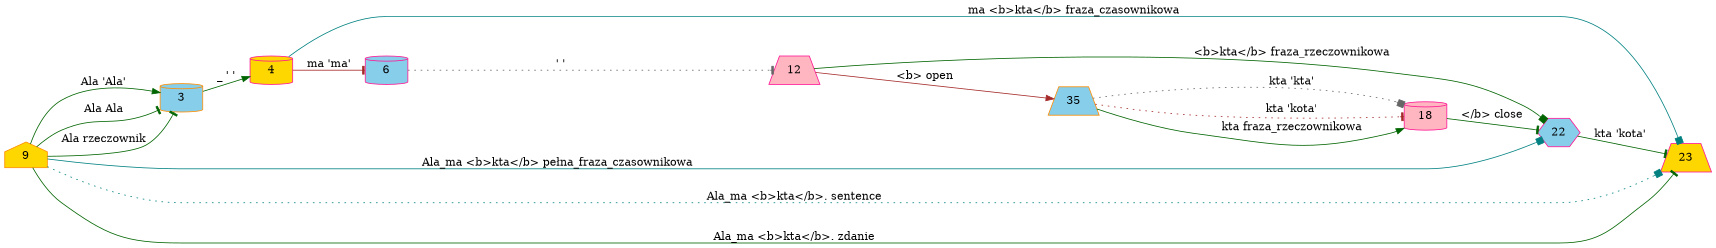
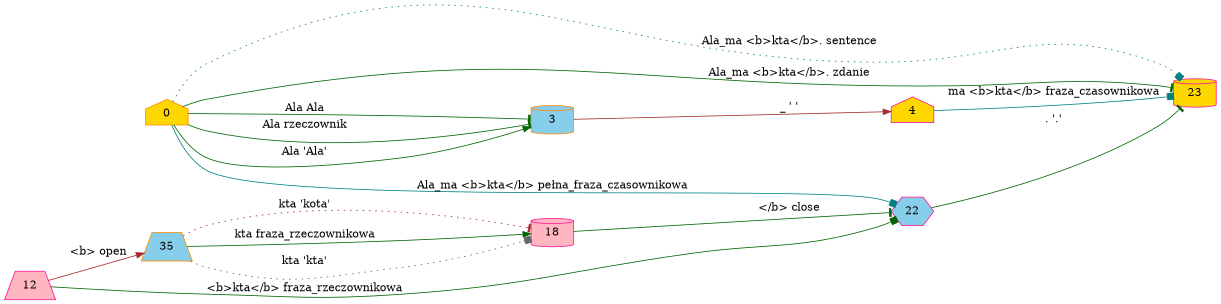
(271, 70) -> (913, 111)
(387, 70) -> none
(223, 85) -> (728, 116)
(1620, 135) -> (1054, 119)
(26, 156) -> (167, 113)
(1686, 158) -> (1195, 93)
